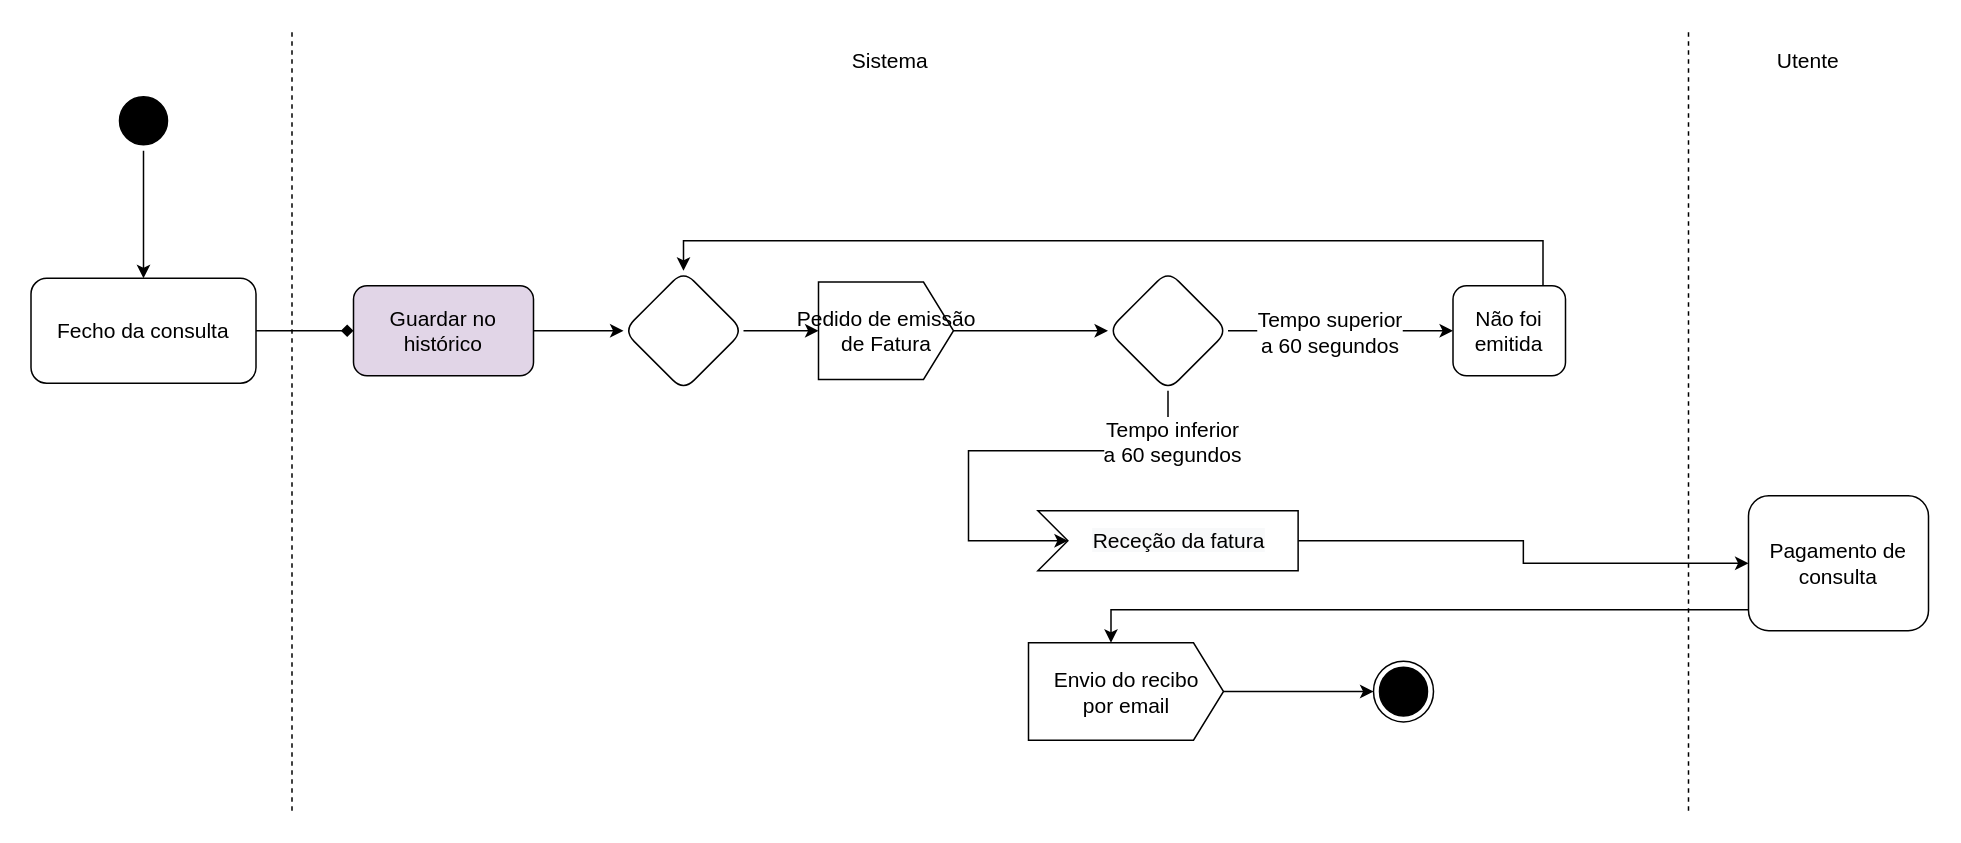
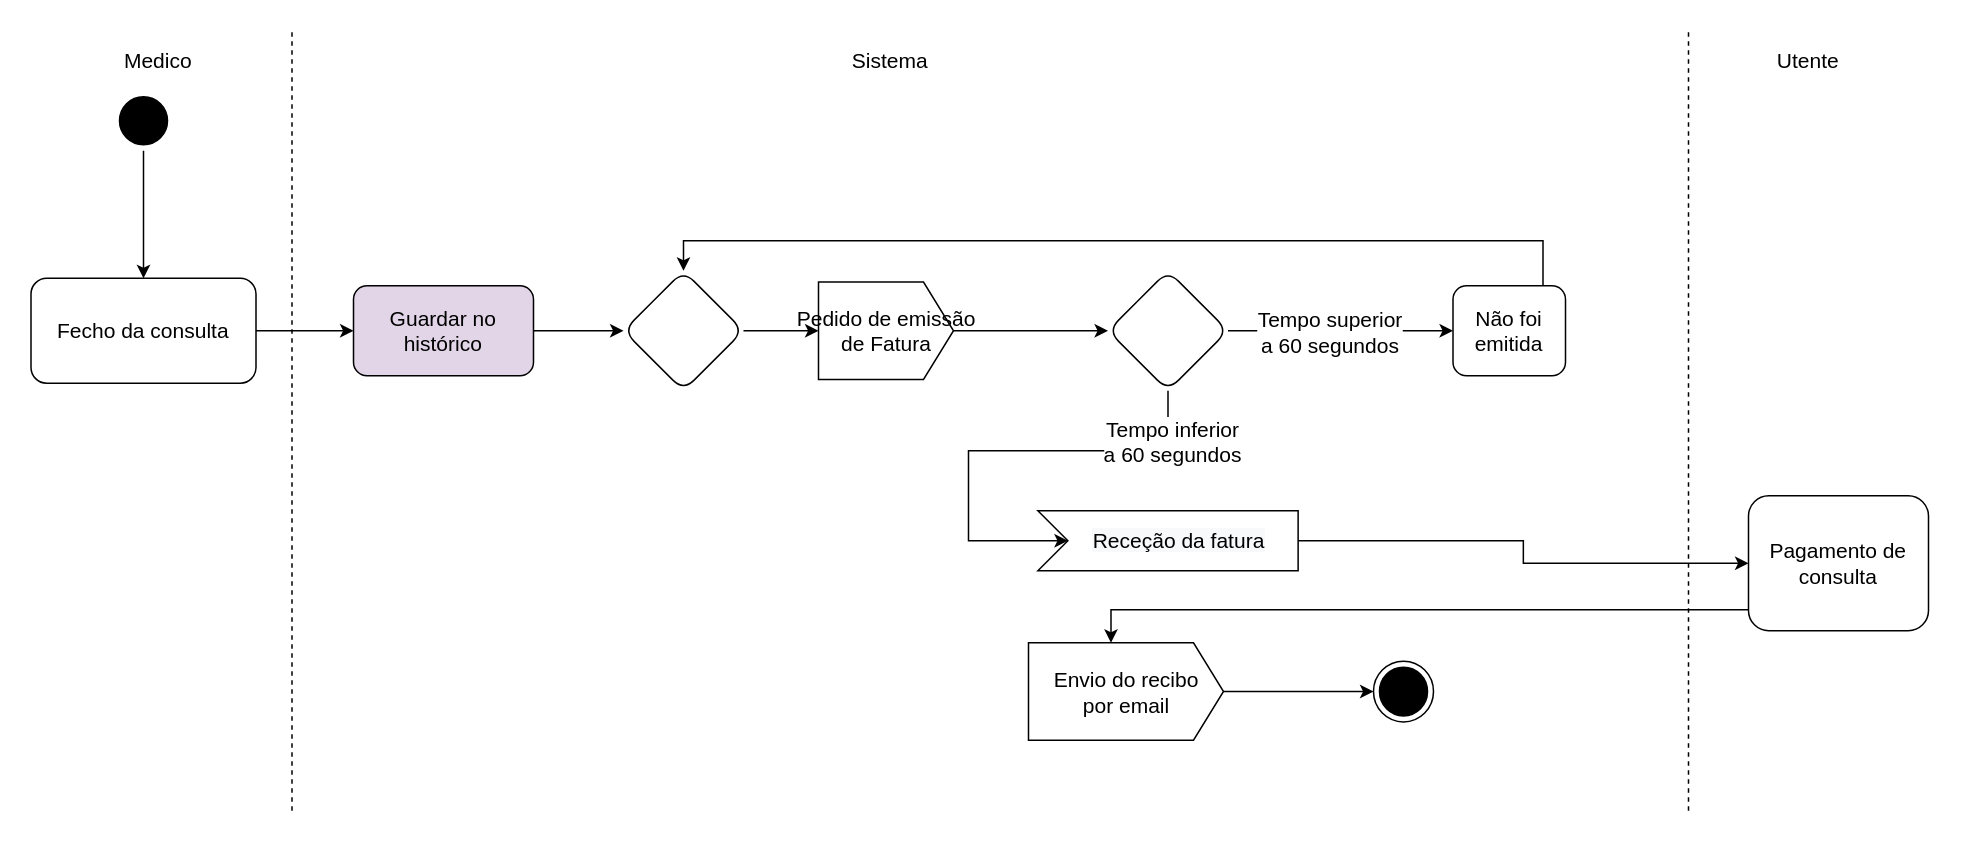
none -> (158, 61)
(341, 331) -> (342, 331)
